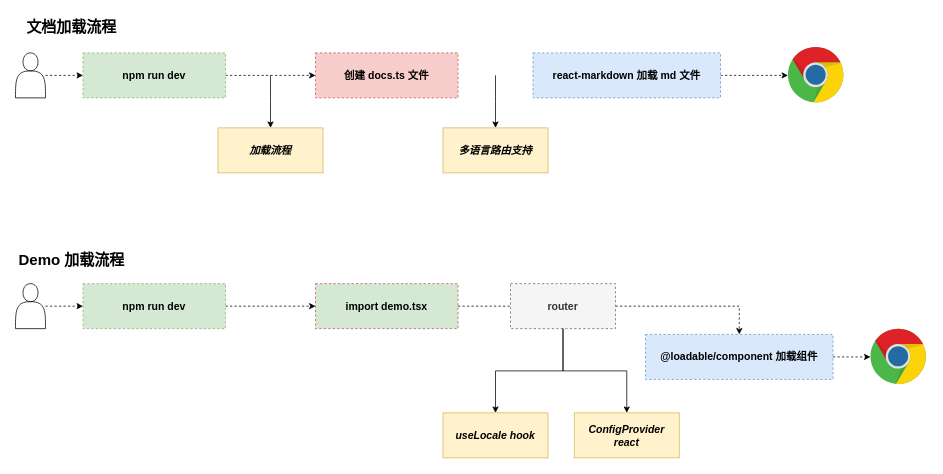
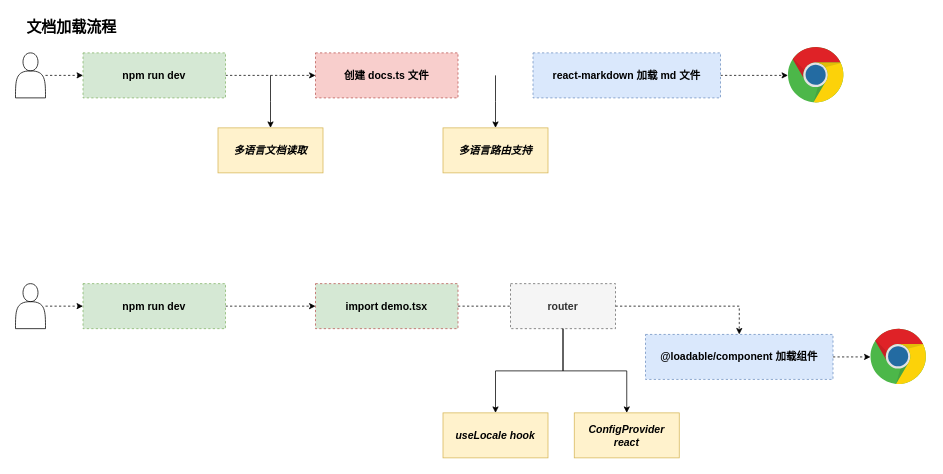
(270, 150) -> (270, 150)
(72, 259) -> none
